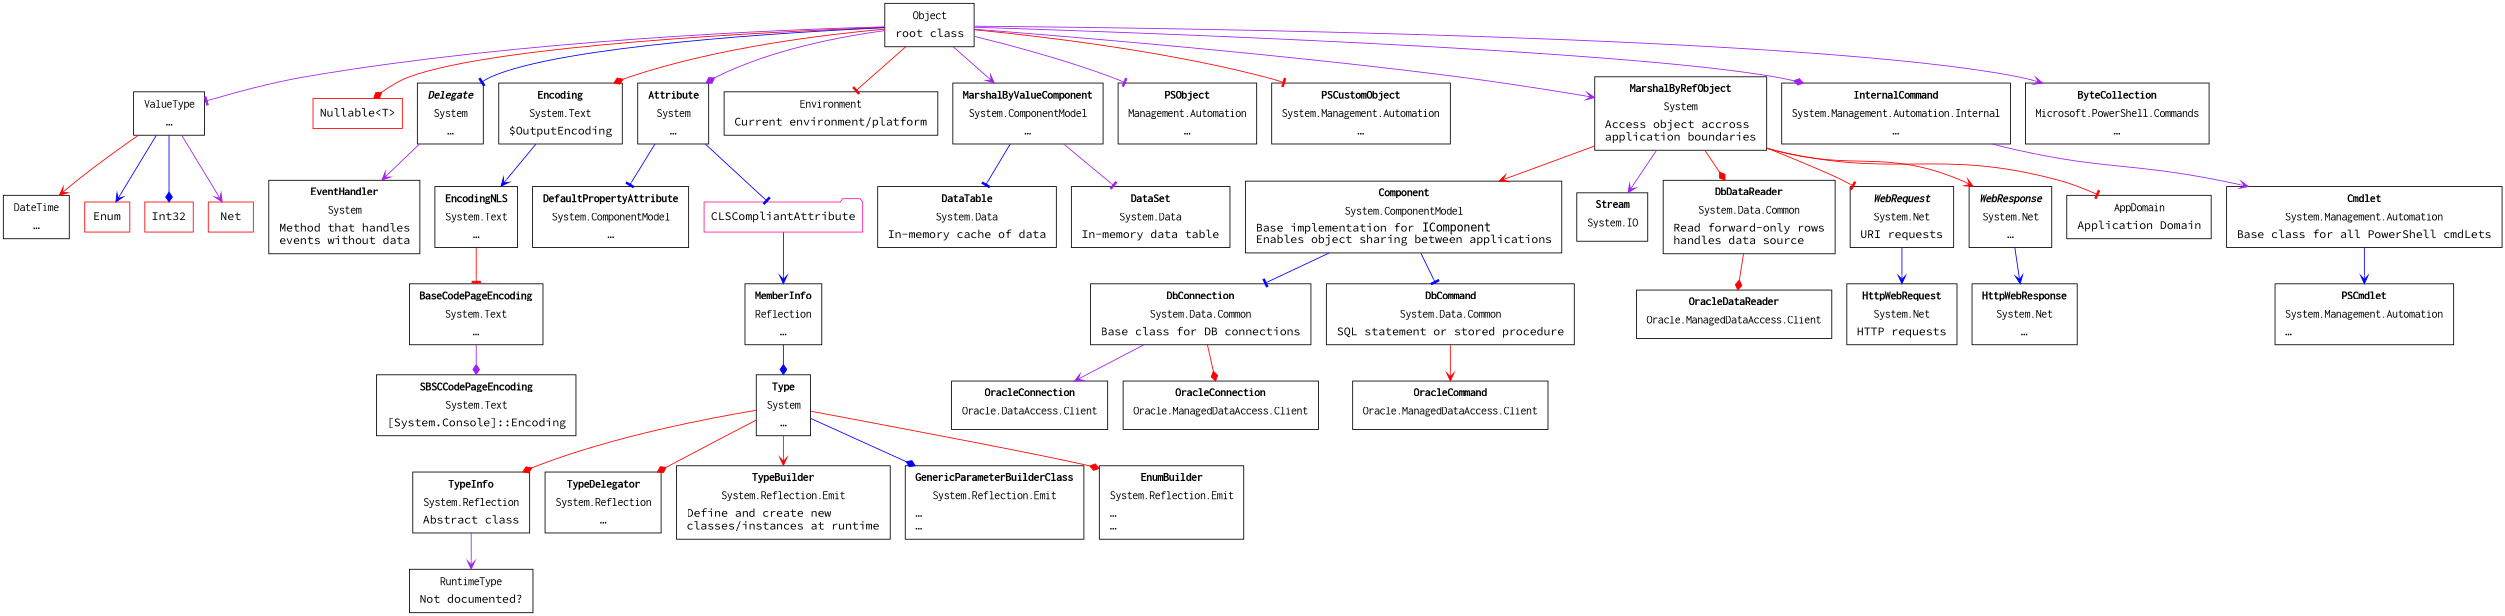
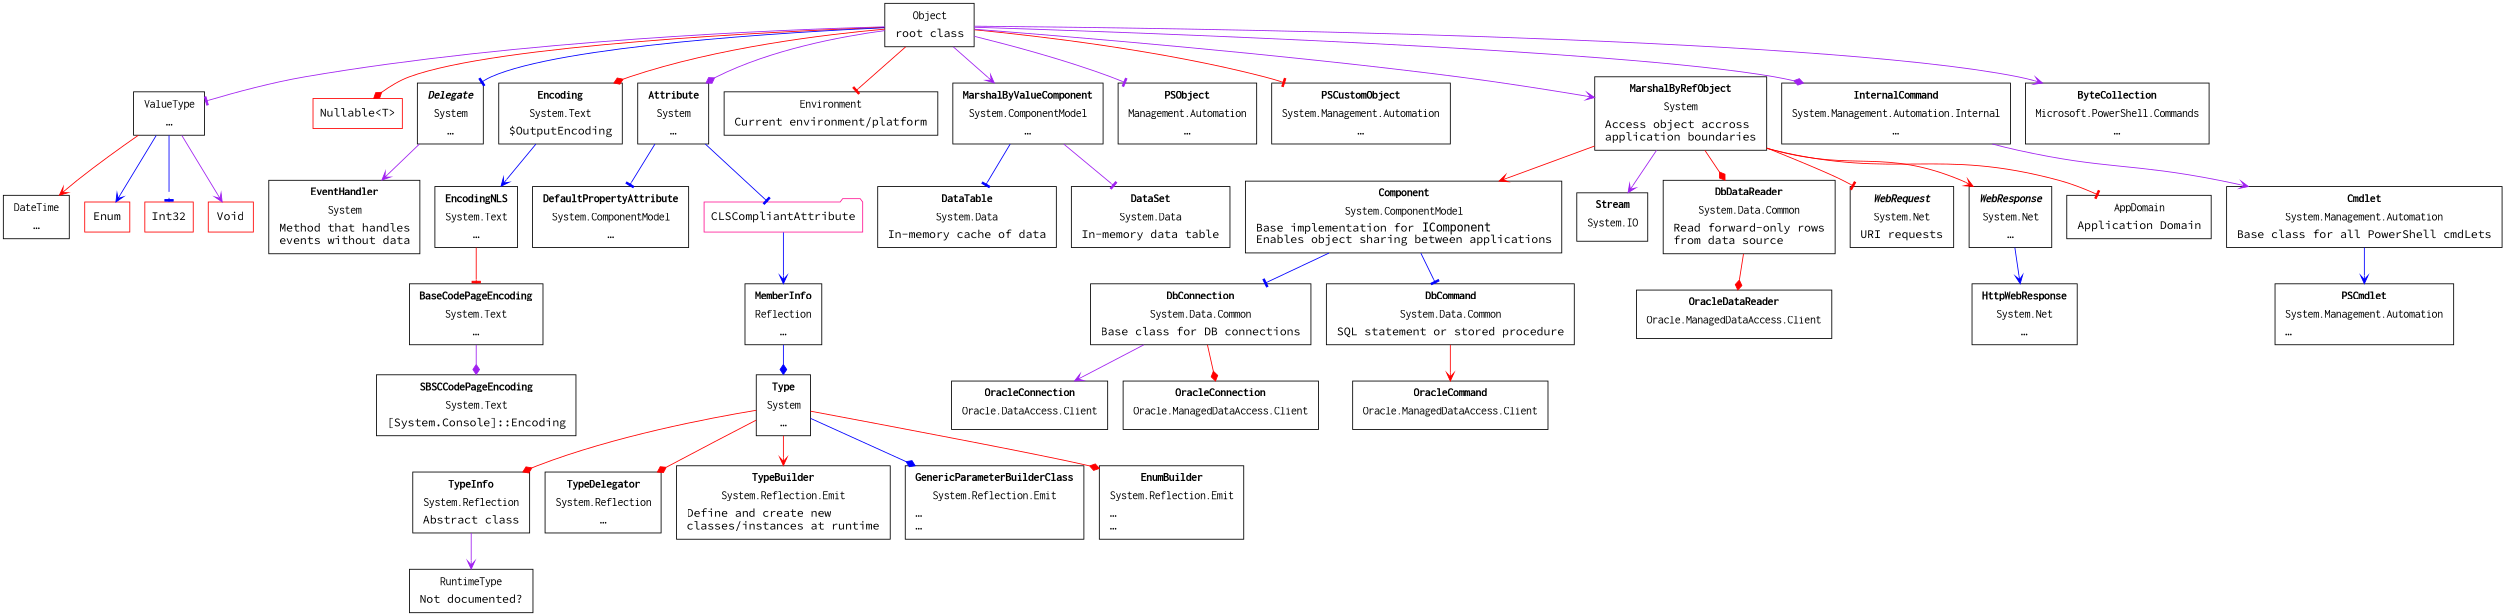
(169, 164) -> (169, 164)
(231, 217) -> (231, 217)
(1739, 240) -> (1729, 240)
(1902, 314) -> none
